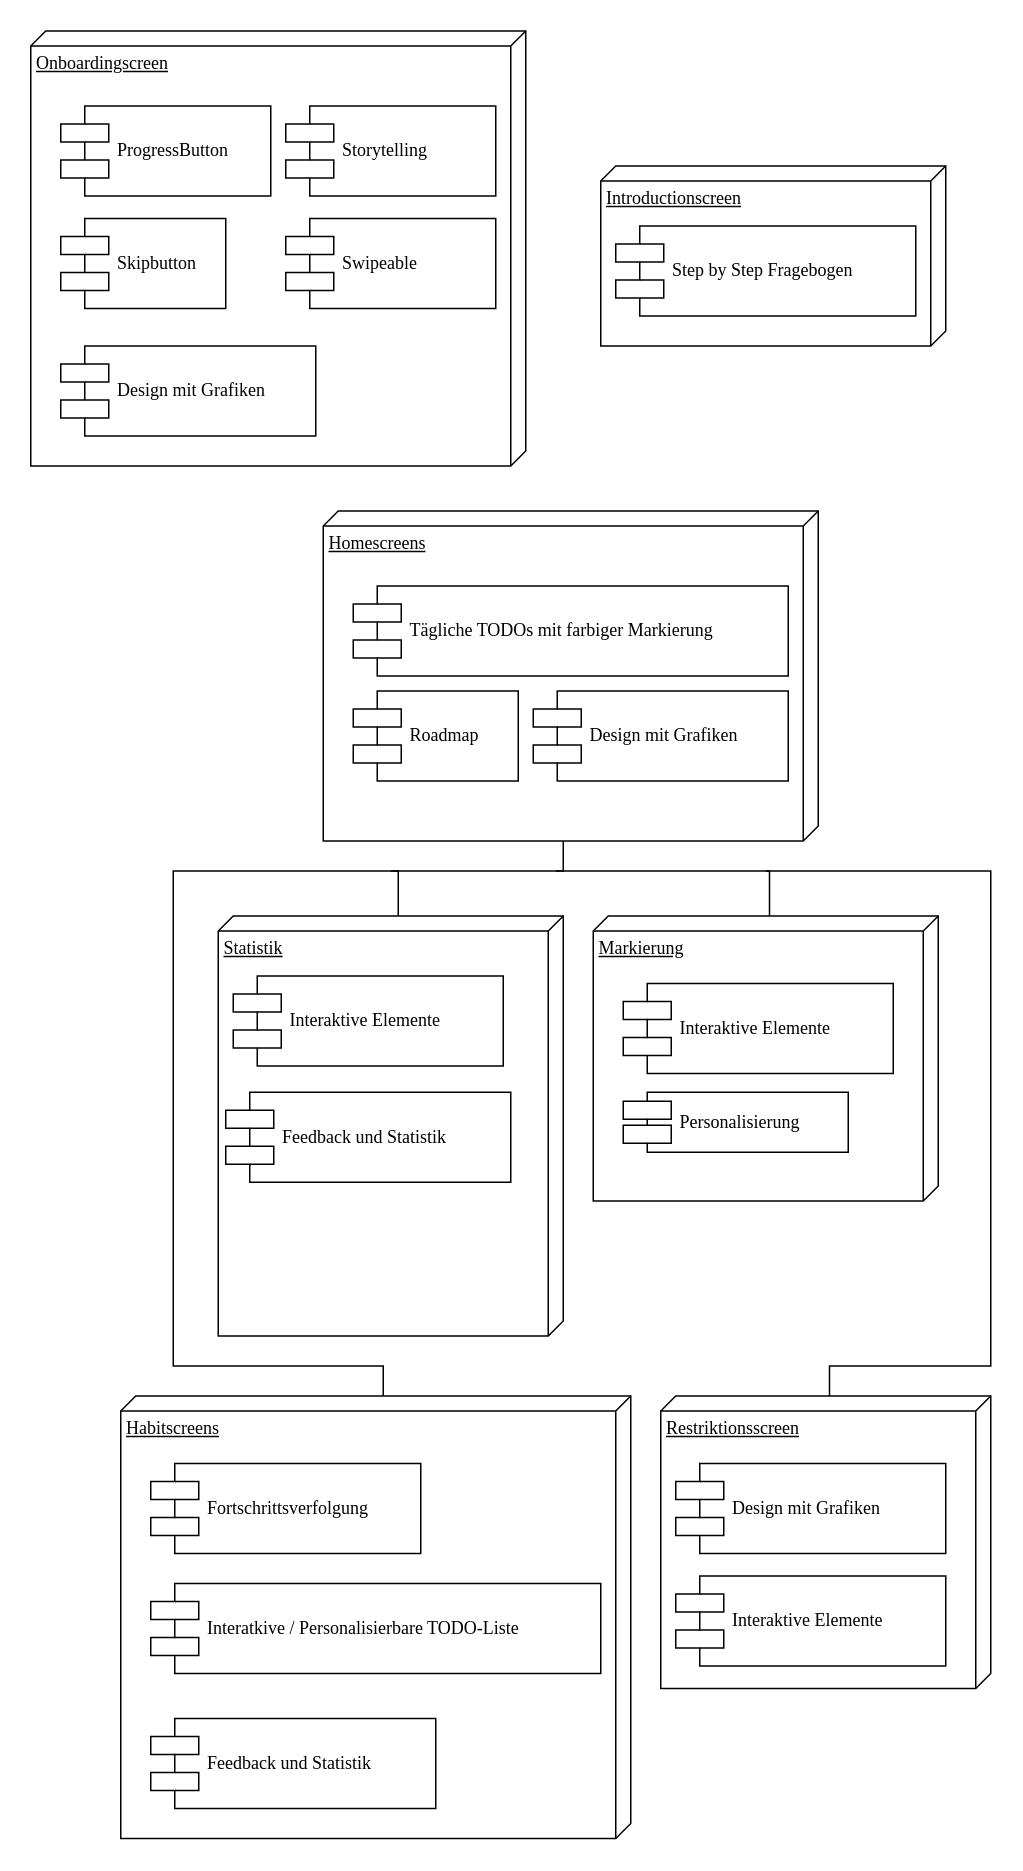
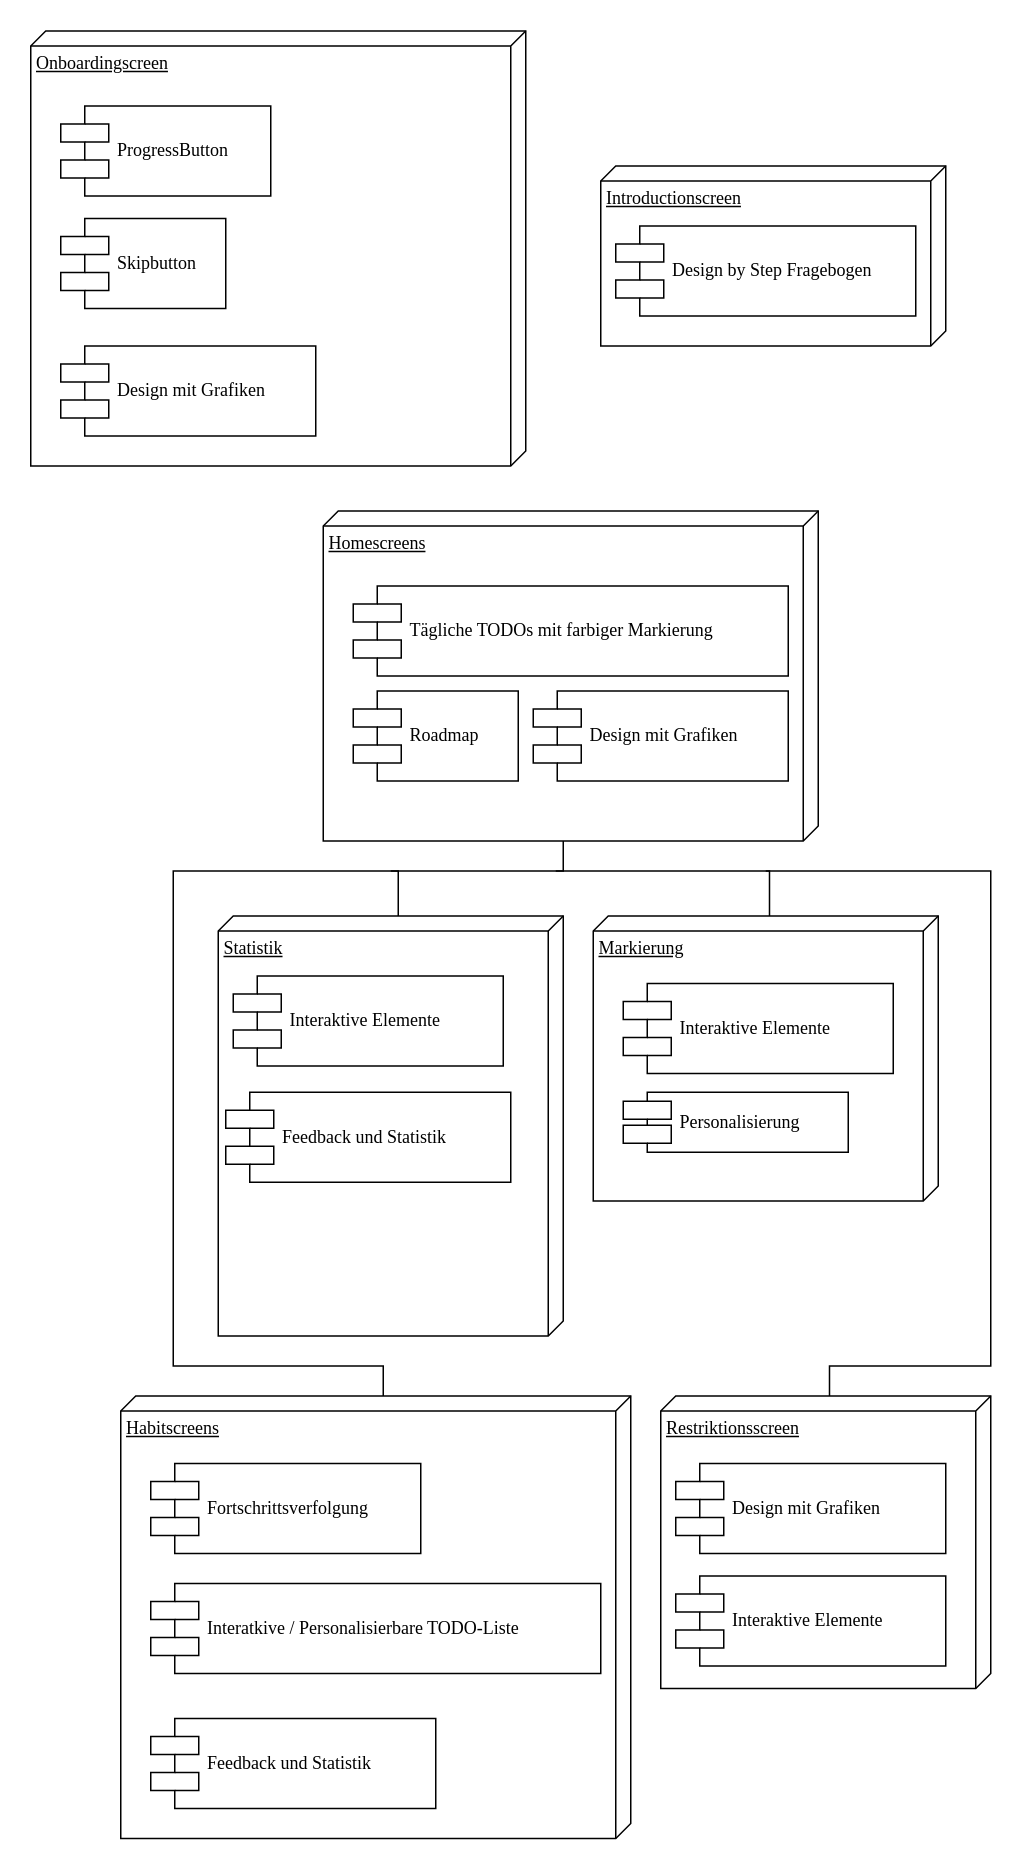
(391, 151) -> none
(391, 263) -> none
(782, 271) -> (789, 271)
